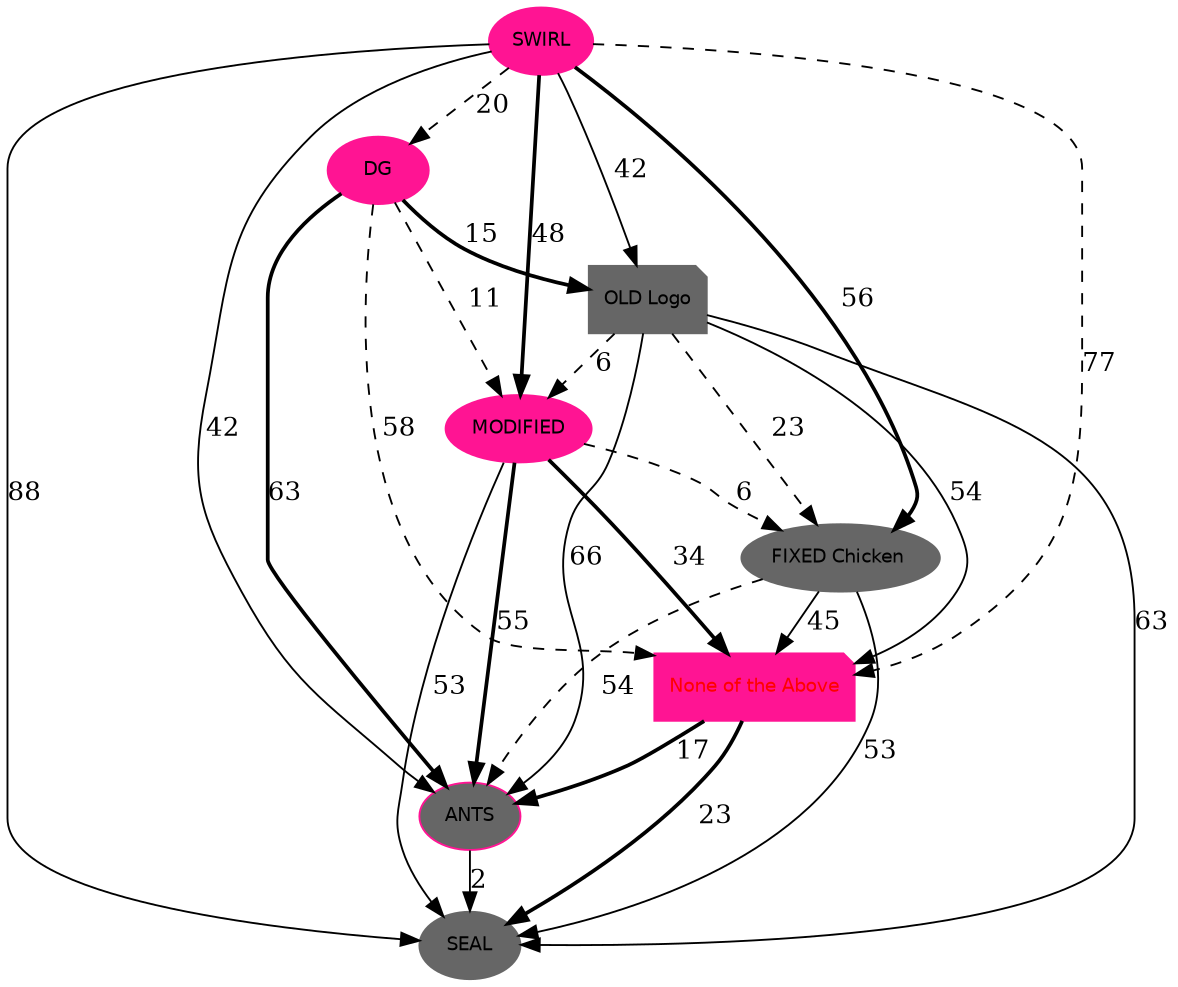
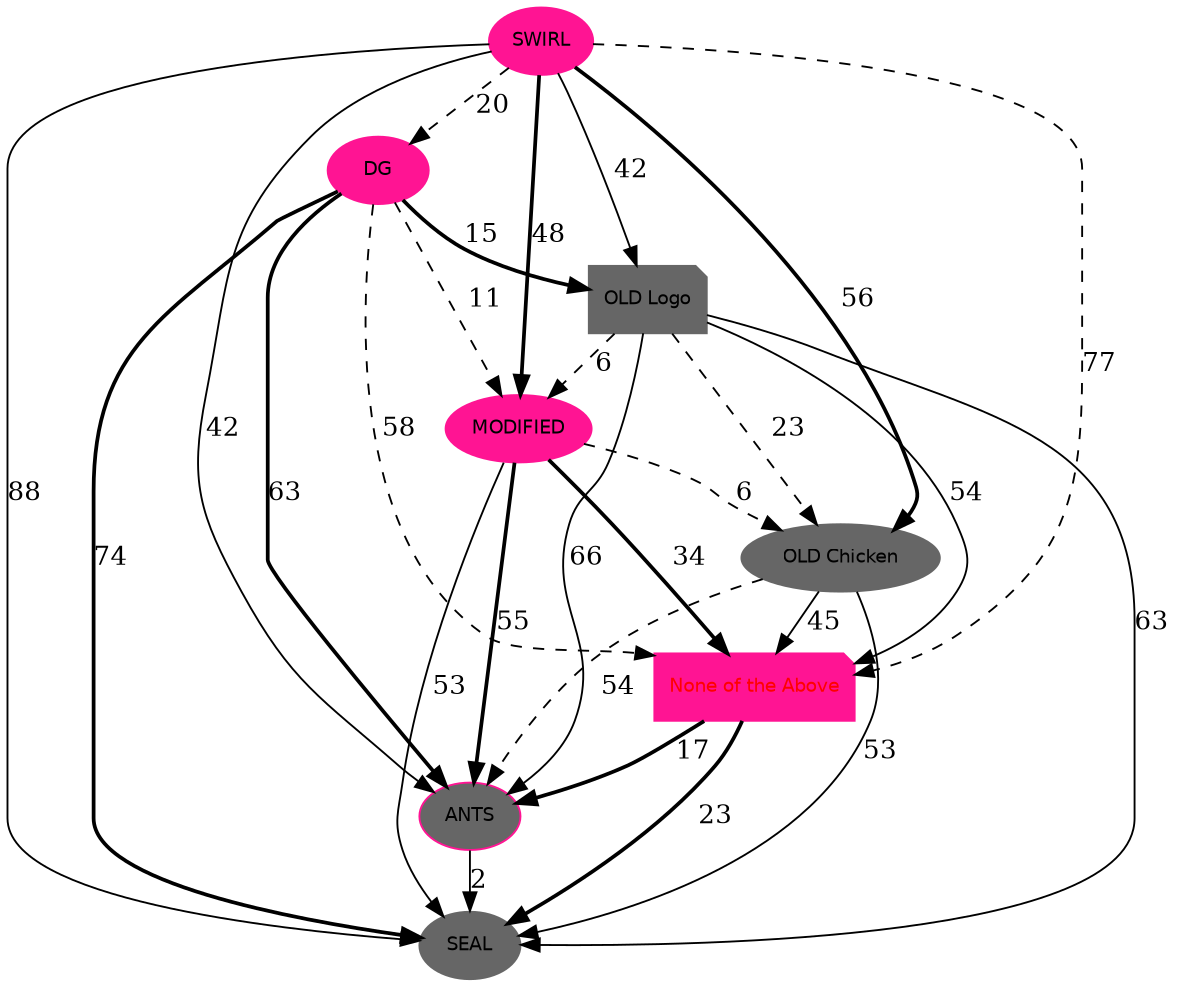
(841, 558) -> (841, 558)
none -> (94, 621)
